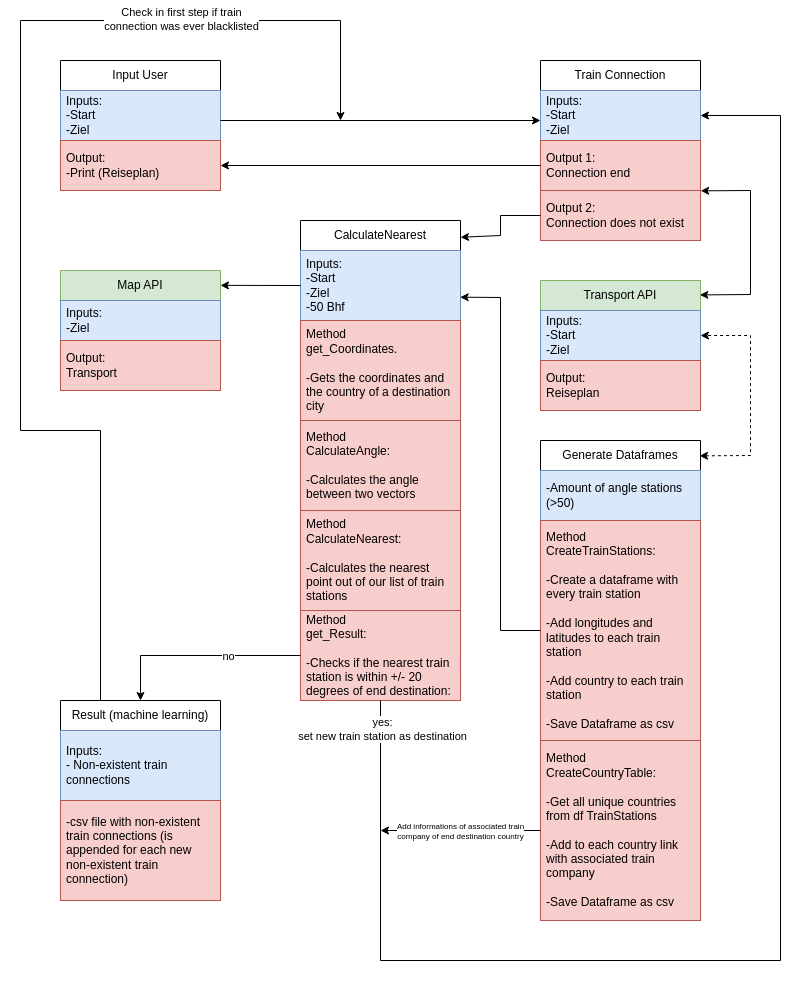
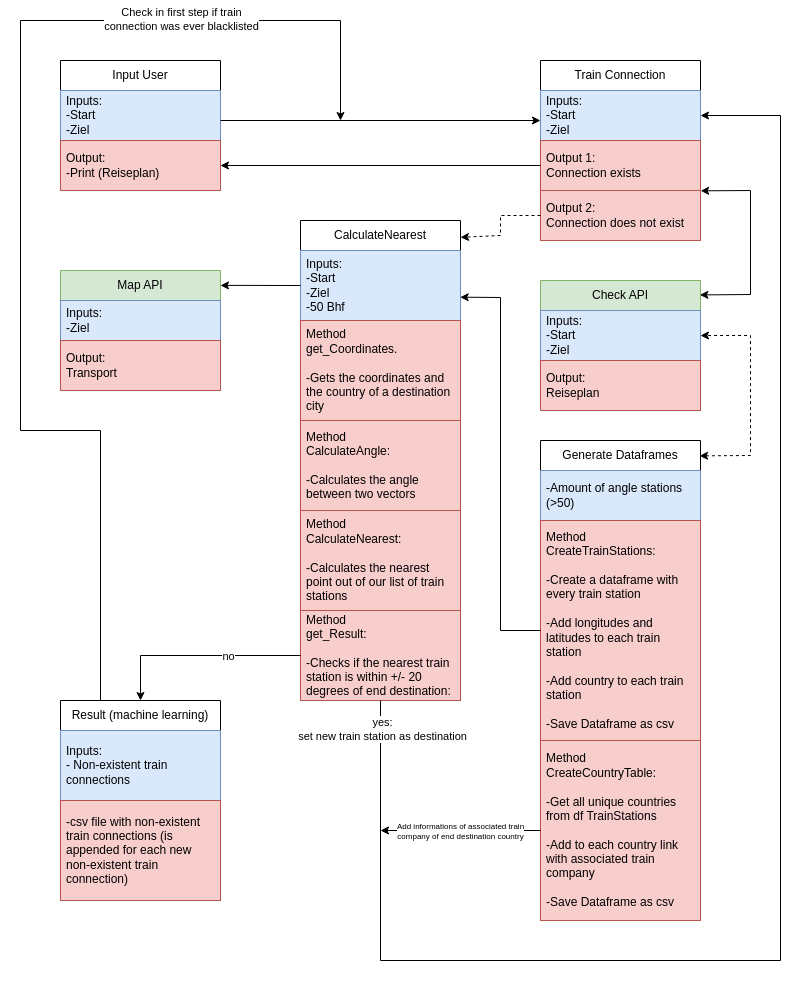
(590, 166) -> (599, 166)
(501, 222) -> (501, 222)
(621, 296) -> (621, 296)
